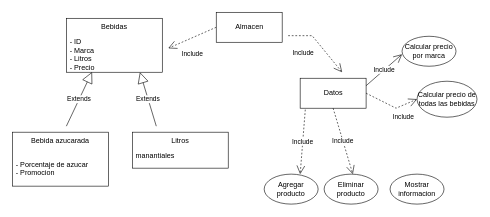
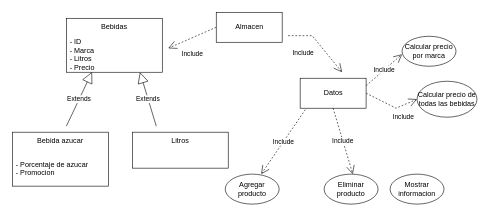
(373, 80) -> (373, 80)
(60, 141) -> (60, 141)
(180, 159) -> none
(291, 189) -> (252, 189)
